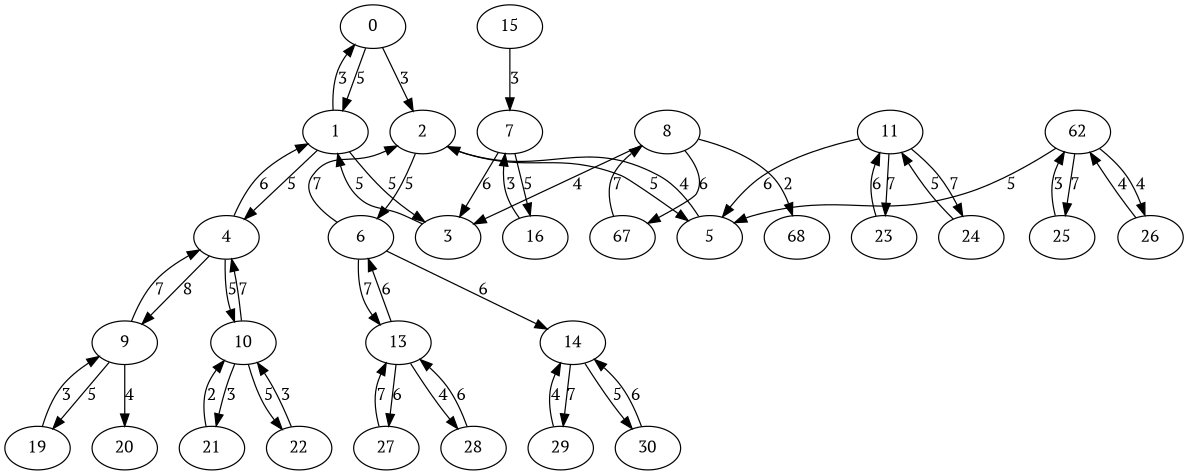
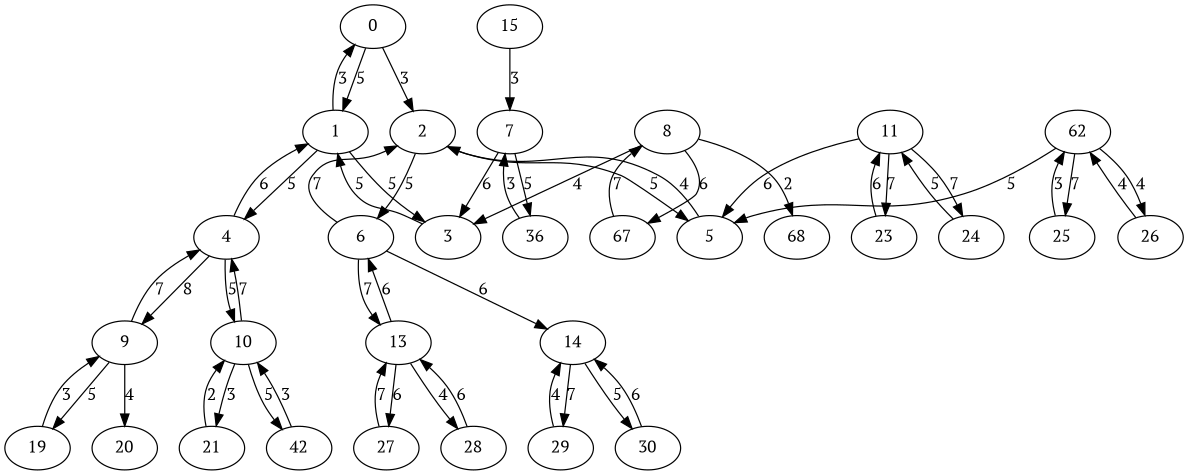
(535, 237) -> (535, 237)
(299, 448) -> (299, 448)
